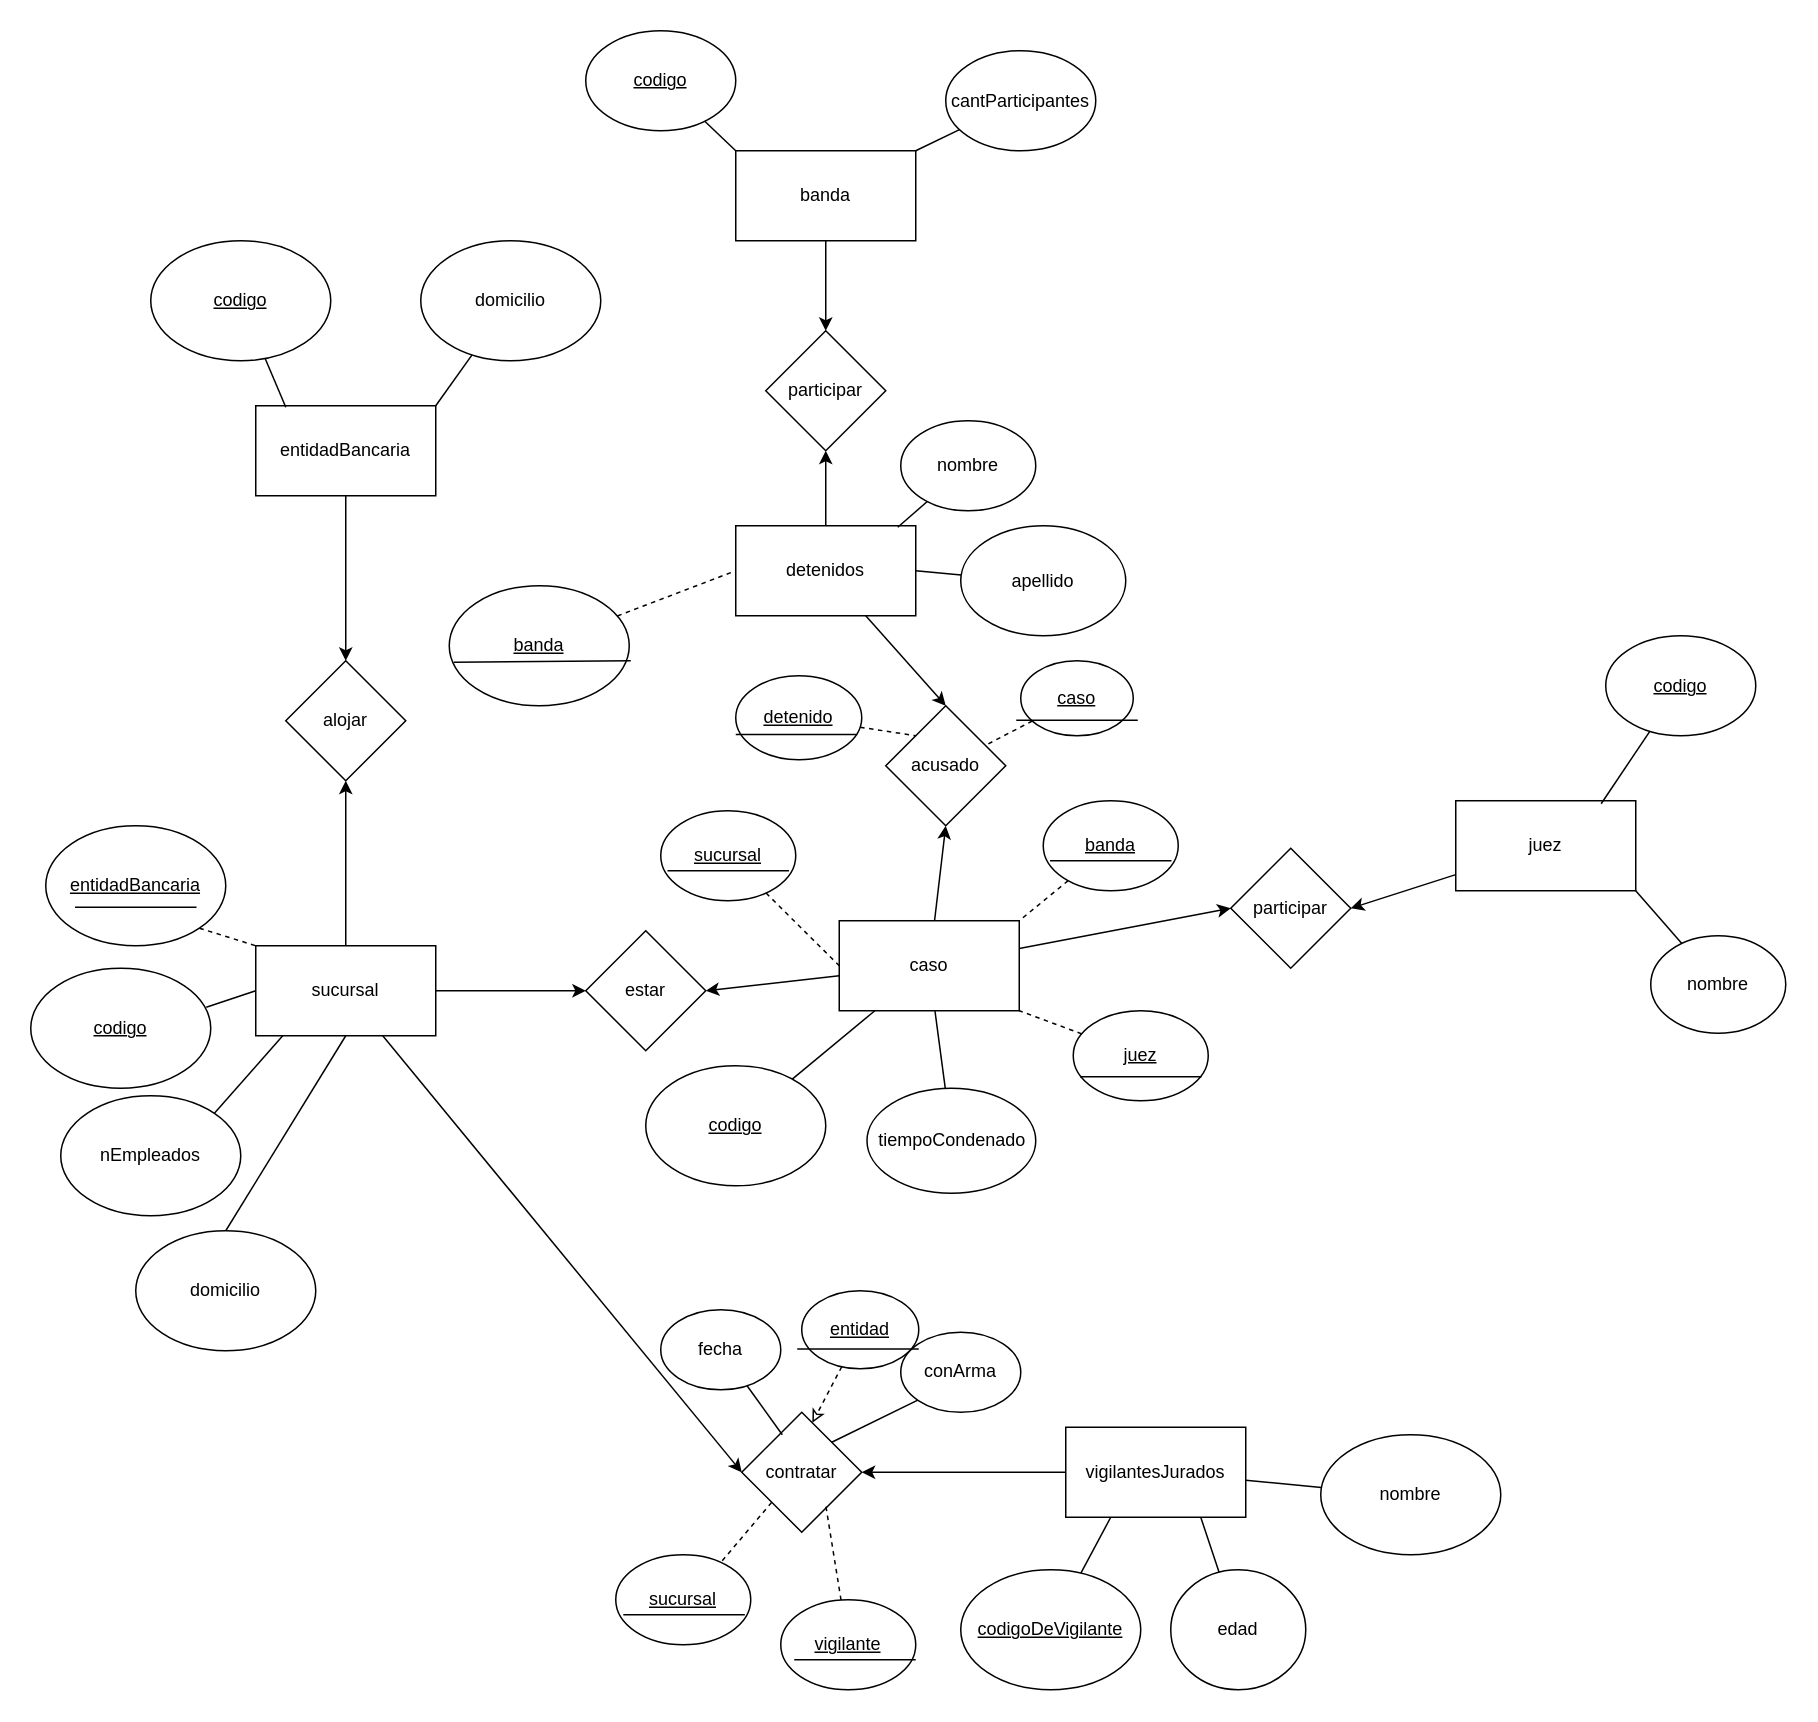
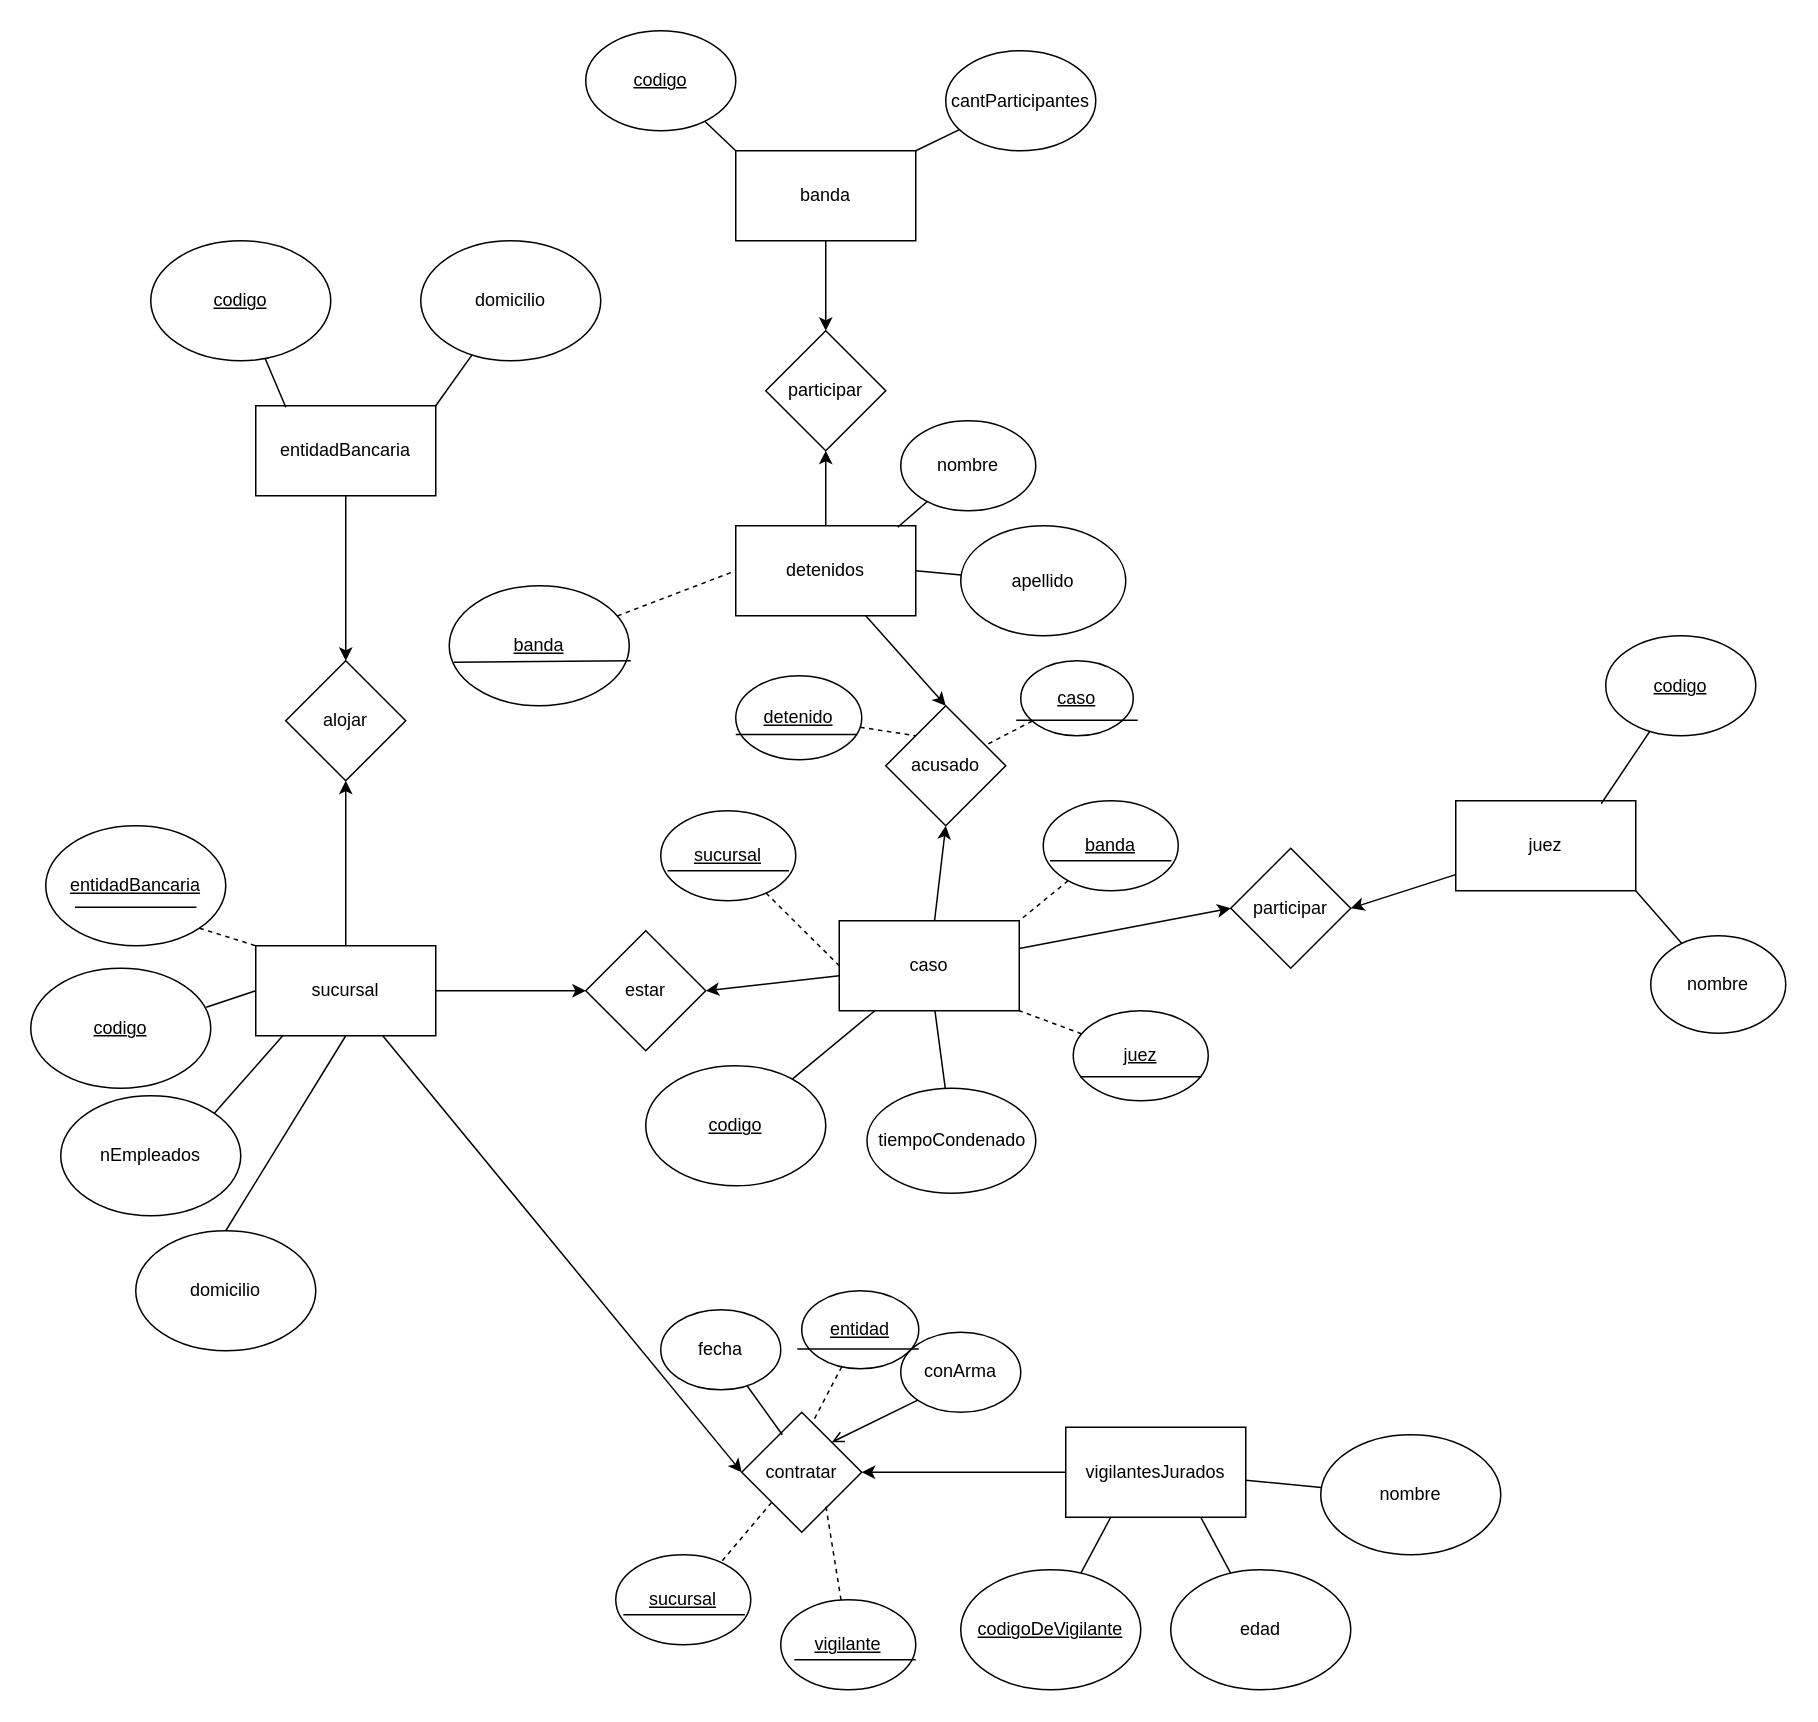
(818, 1413) -> (816, 1417)
(836, 1440) -> (837, 1439)
(1238, 1630) -> (1261, 1630)
